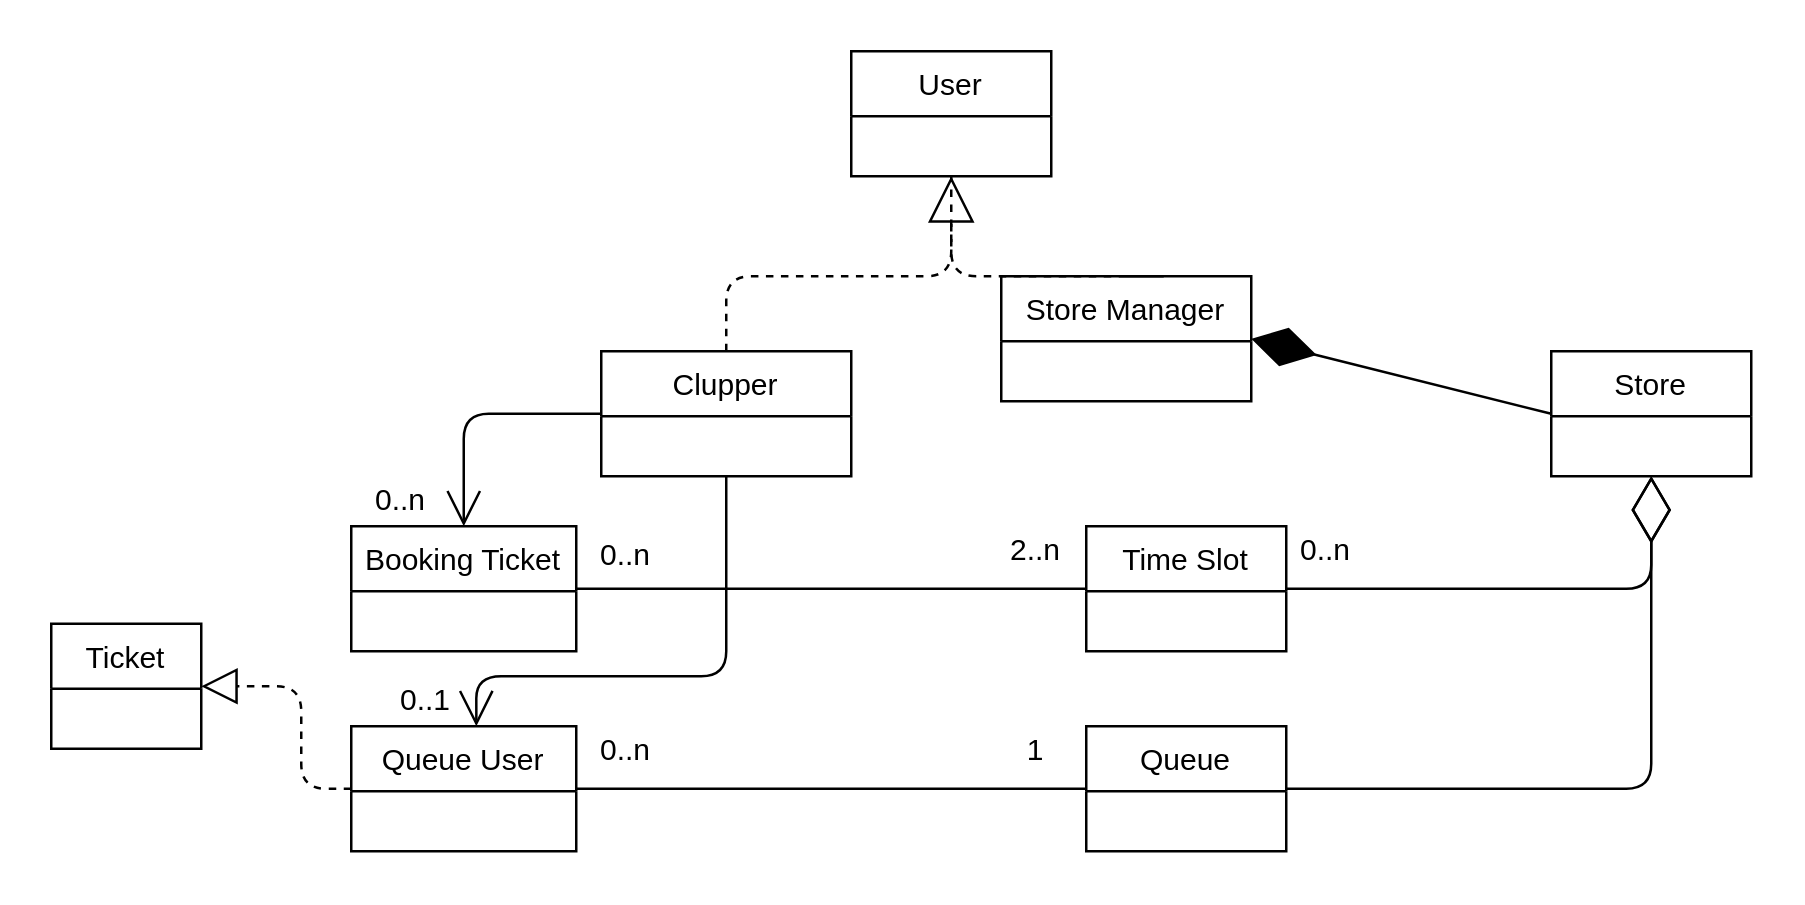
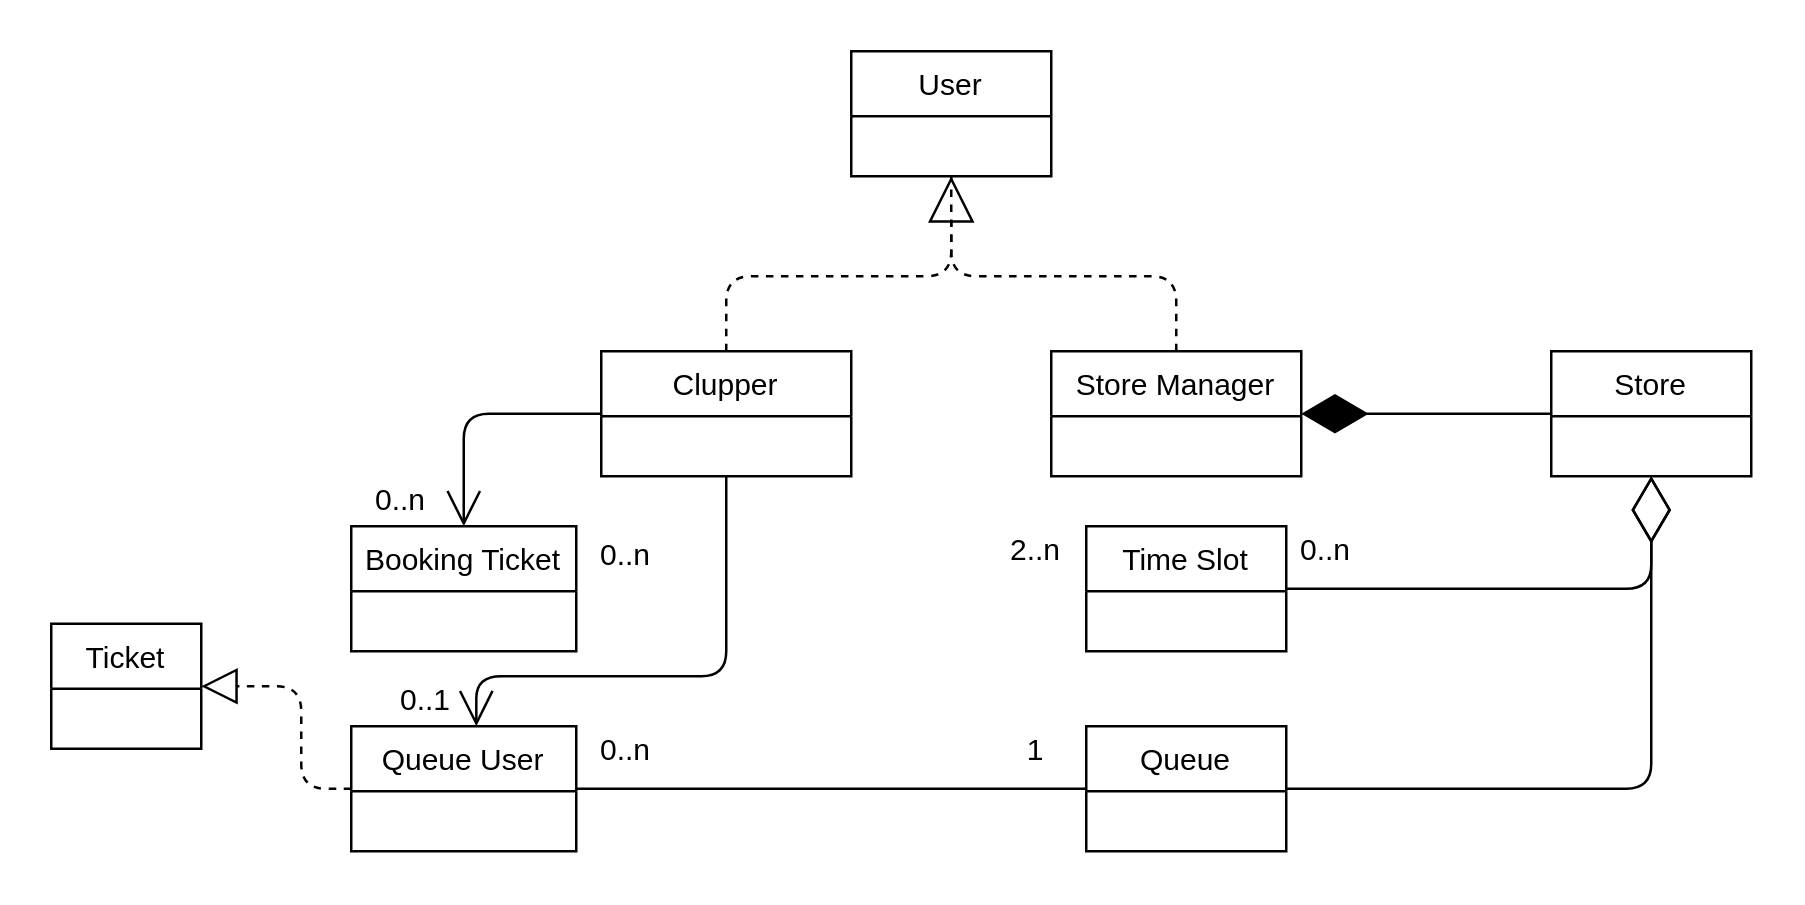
(1126, 339) -> (1176, 414)
(906, 589) -> none
